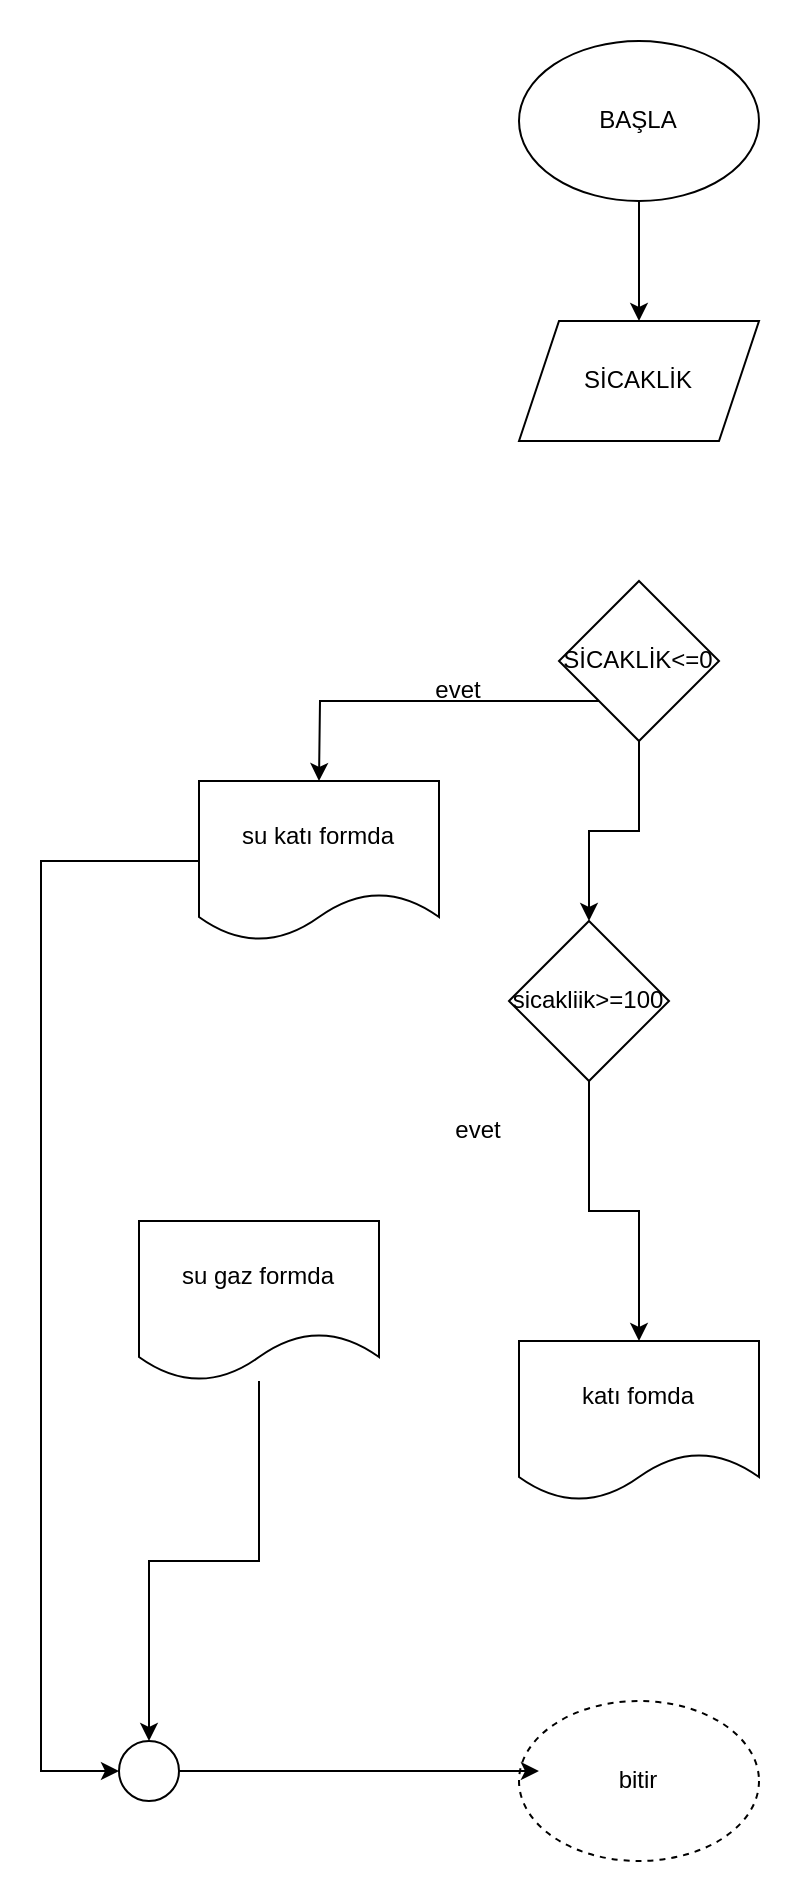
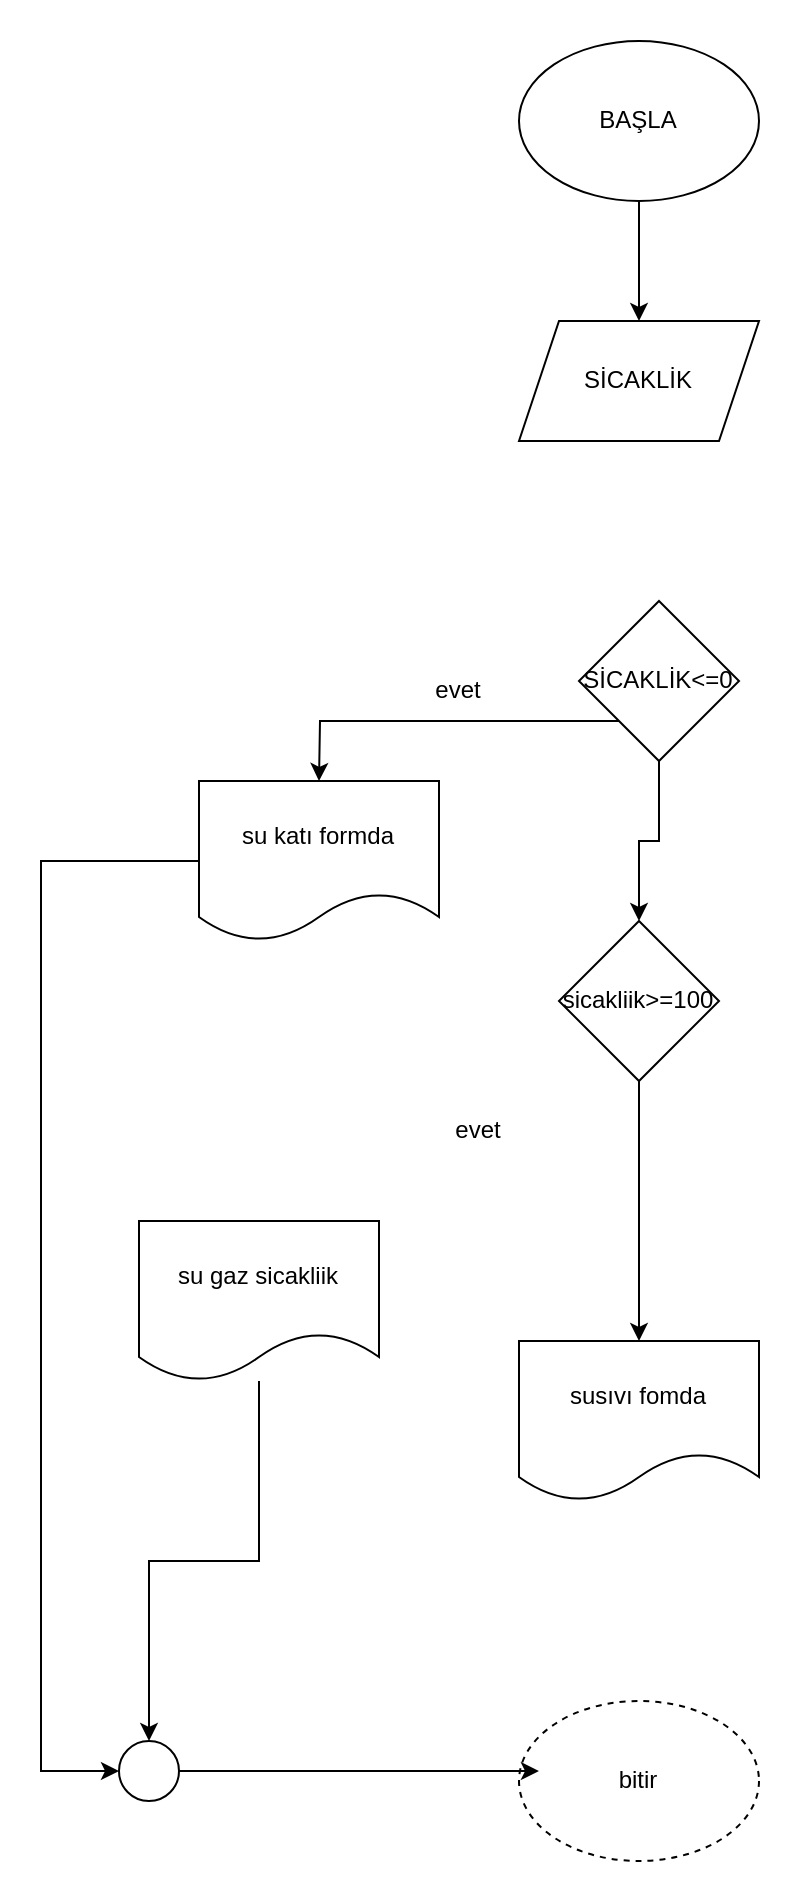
(639, 661) -> (659, 681)
(589, 1001) -> (639, 1001)
(259, 1277) -> (259, 1277)
(639, 1397) -> (639, 1397)
